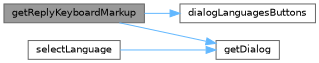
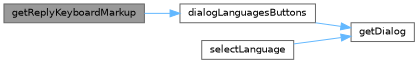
(163, 32) -> (328, 25)
